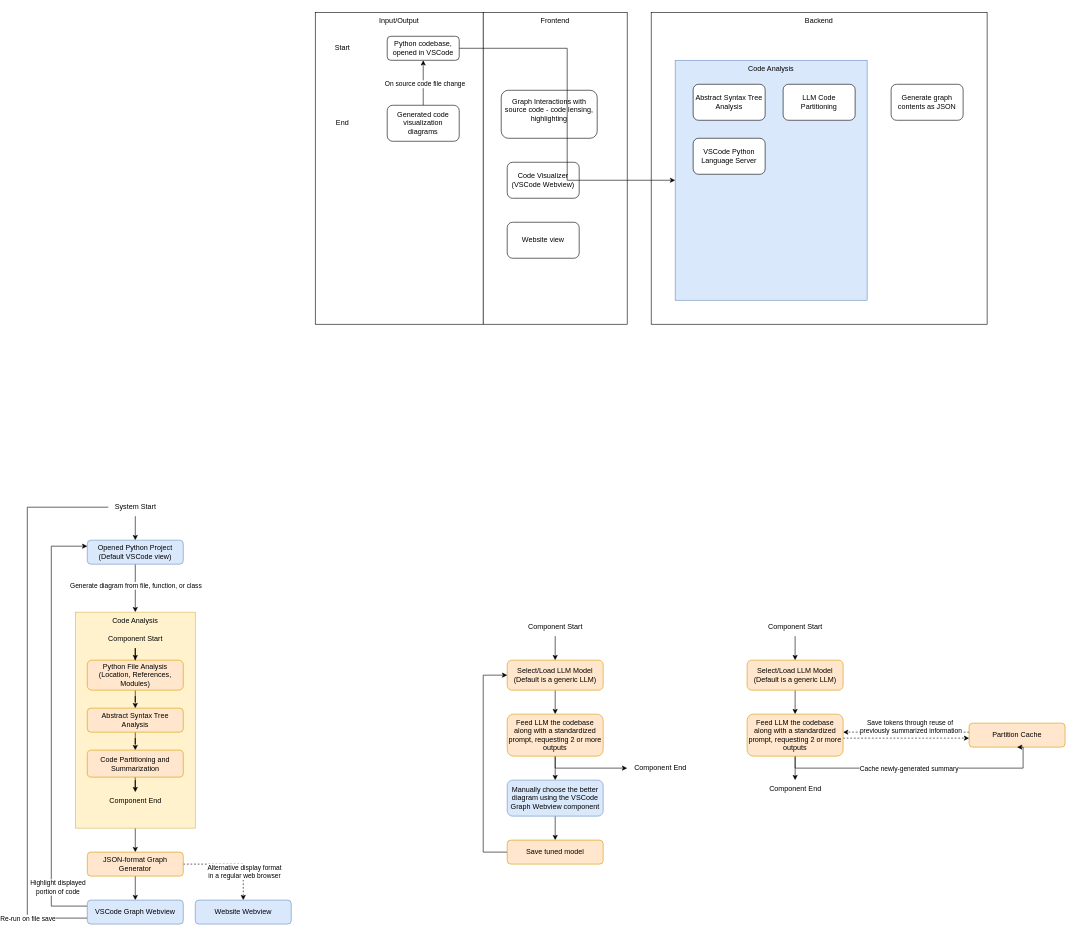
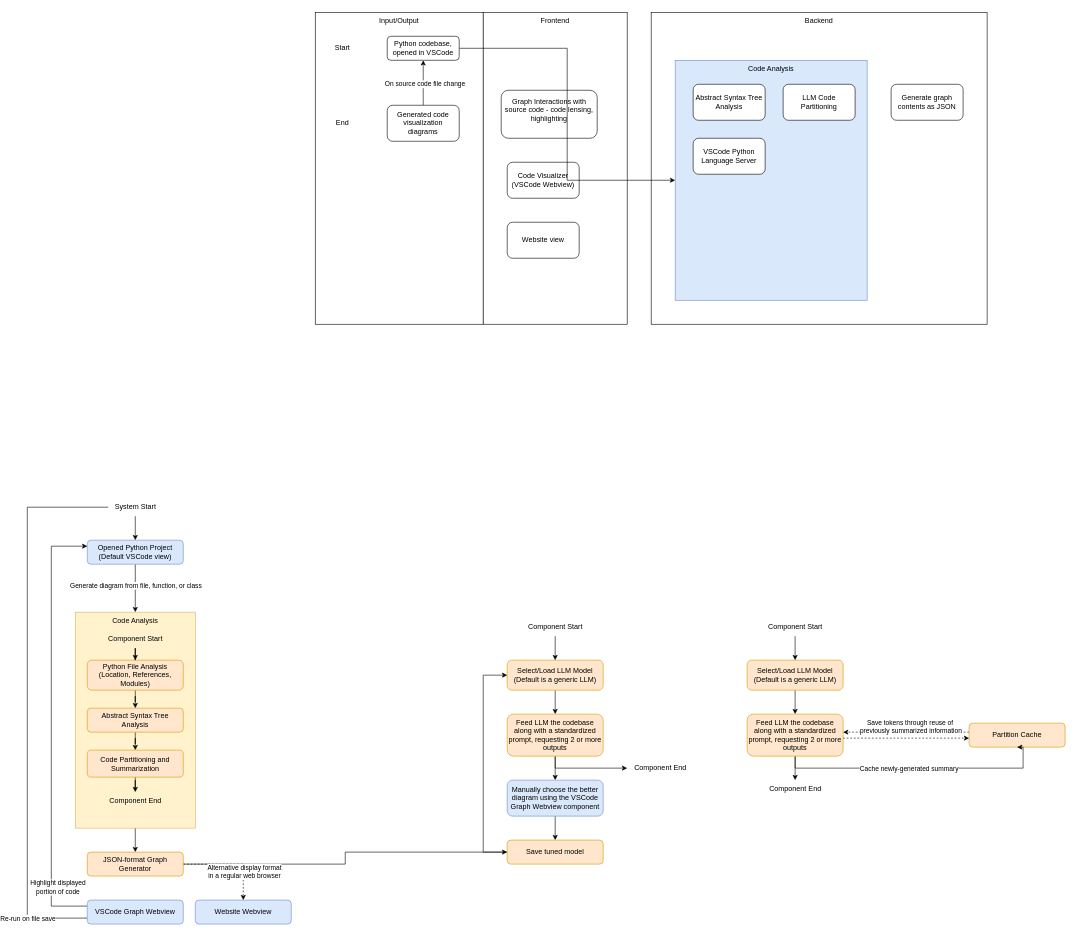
(135, 894) -> (374, 852)
